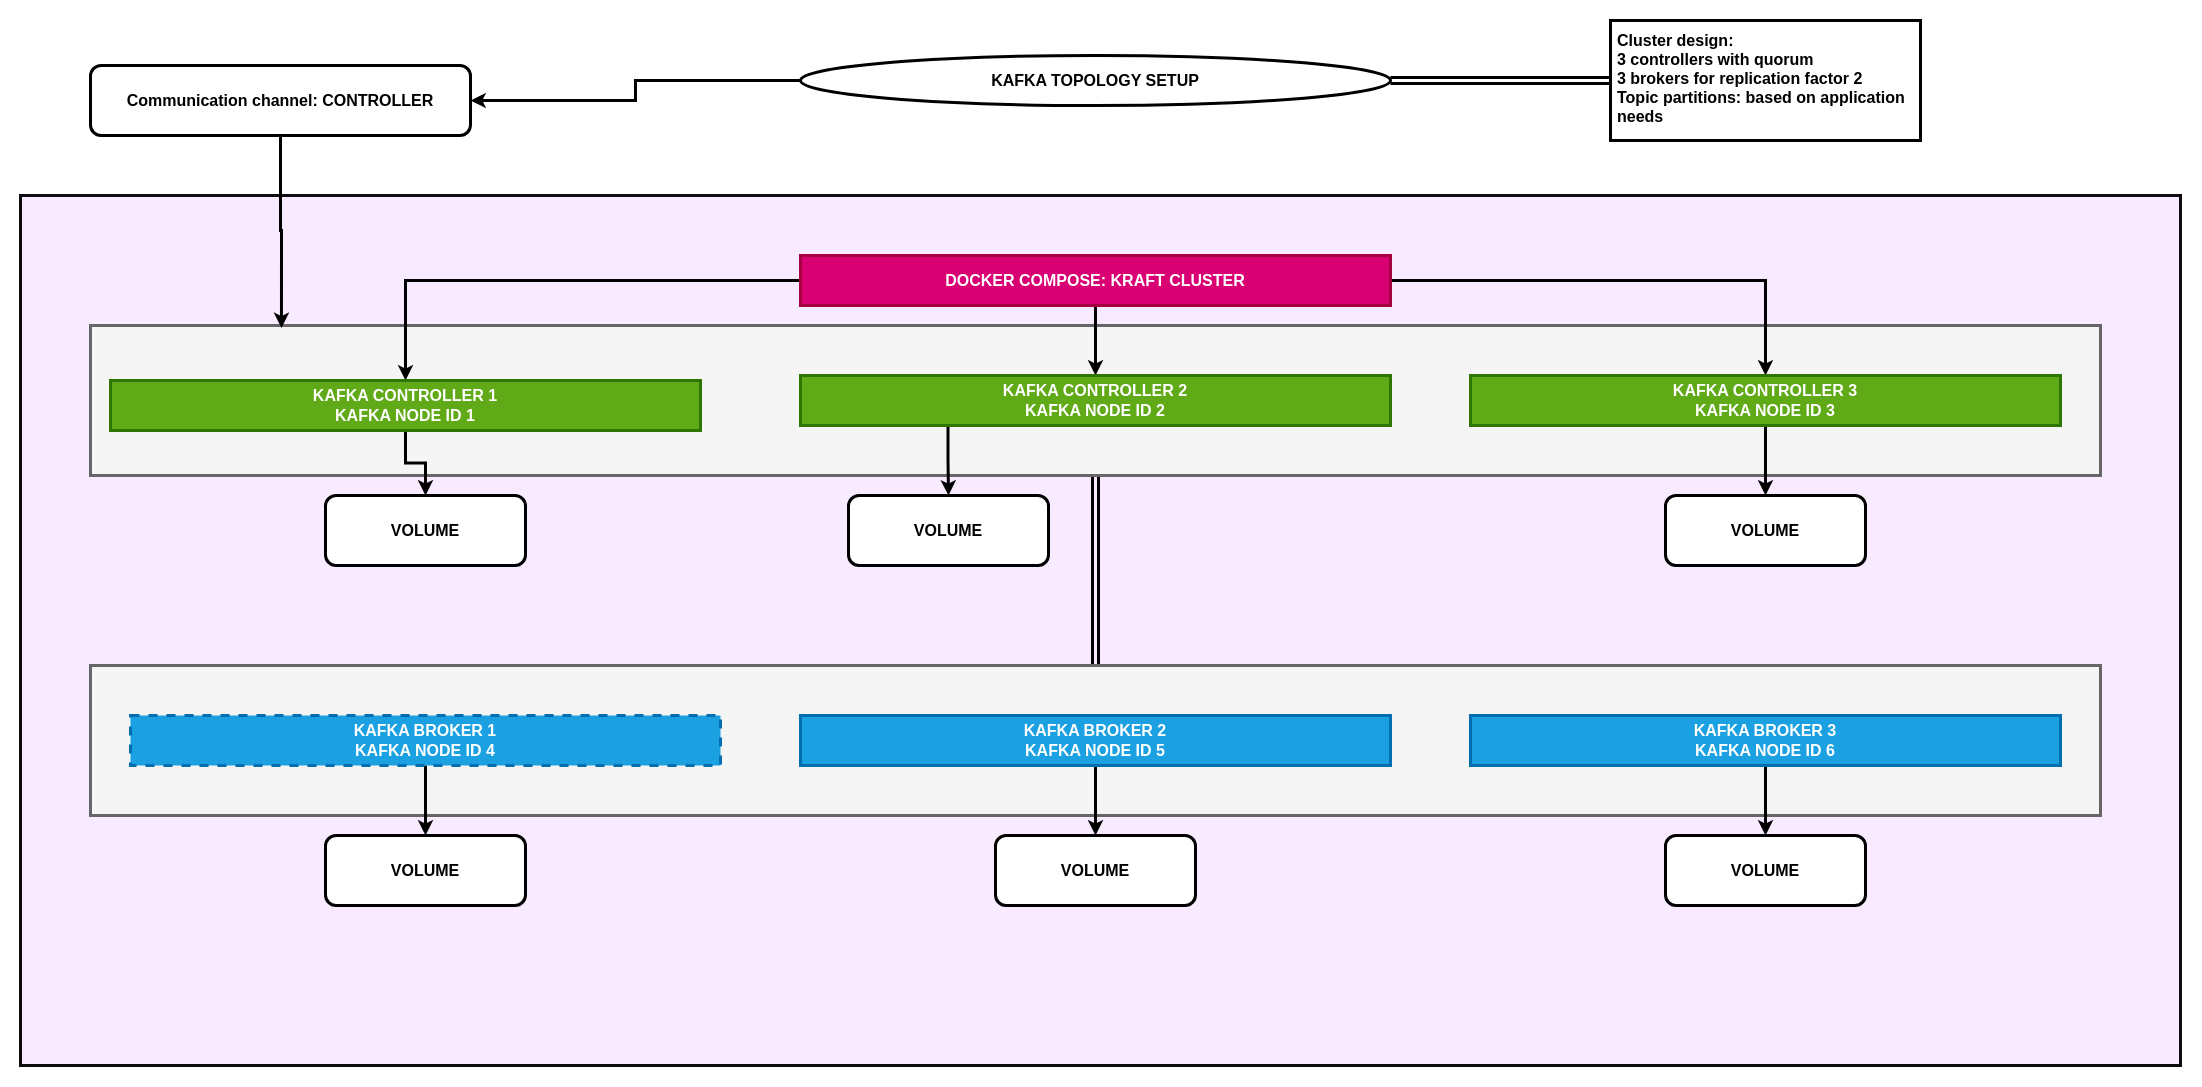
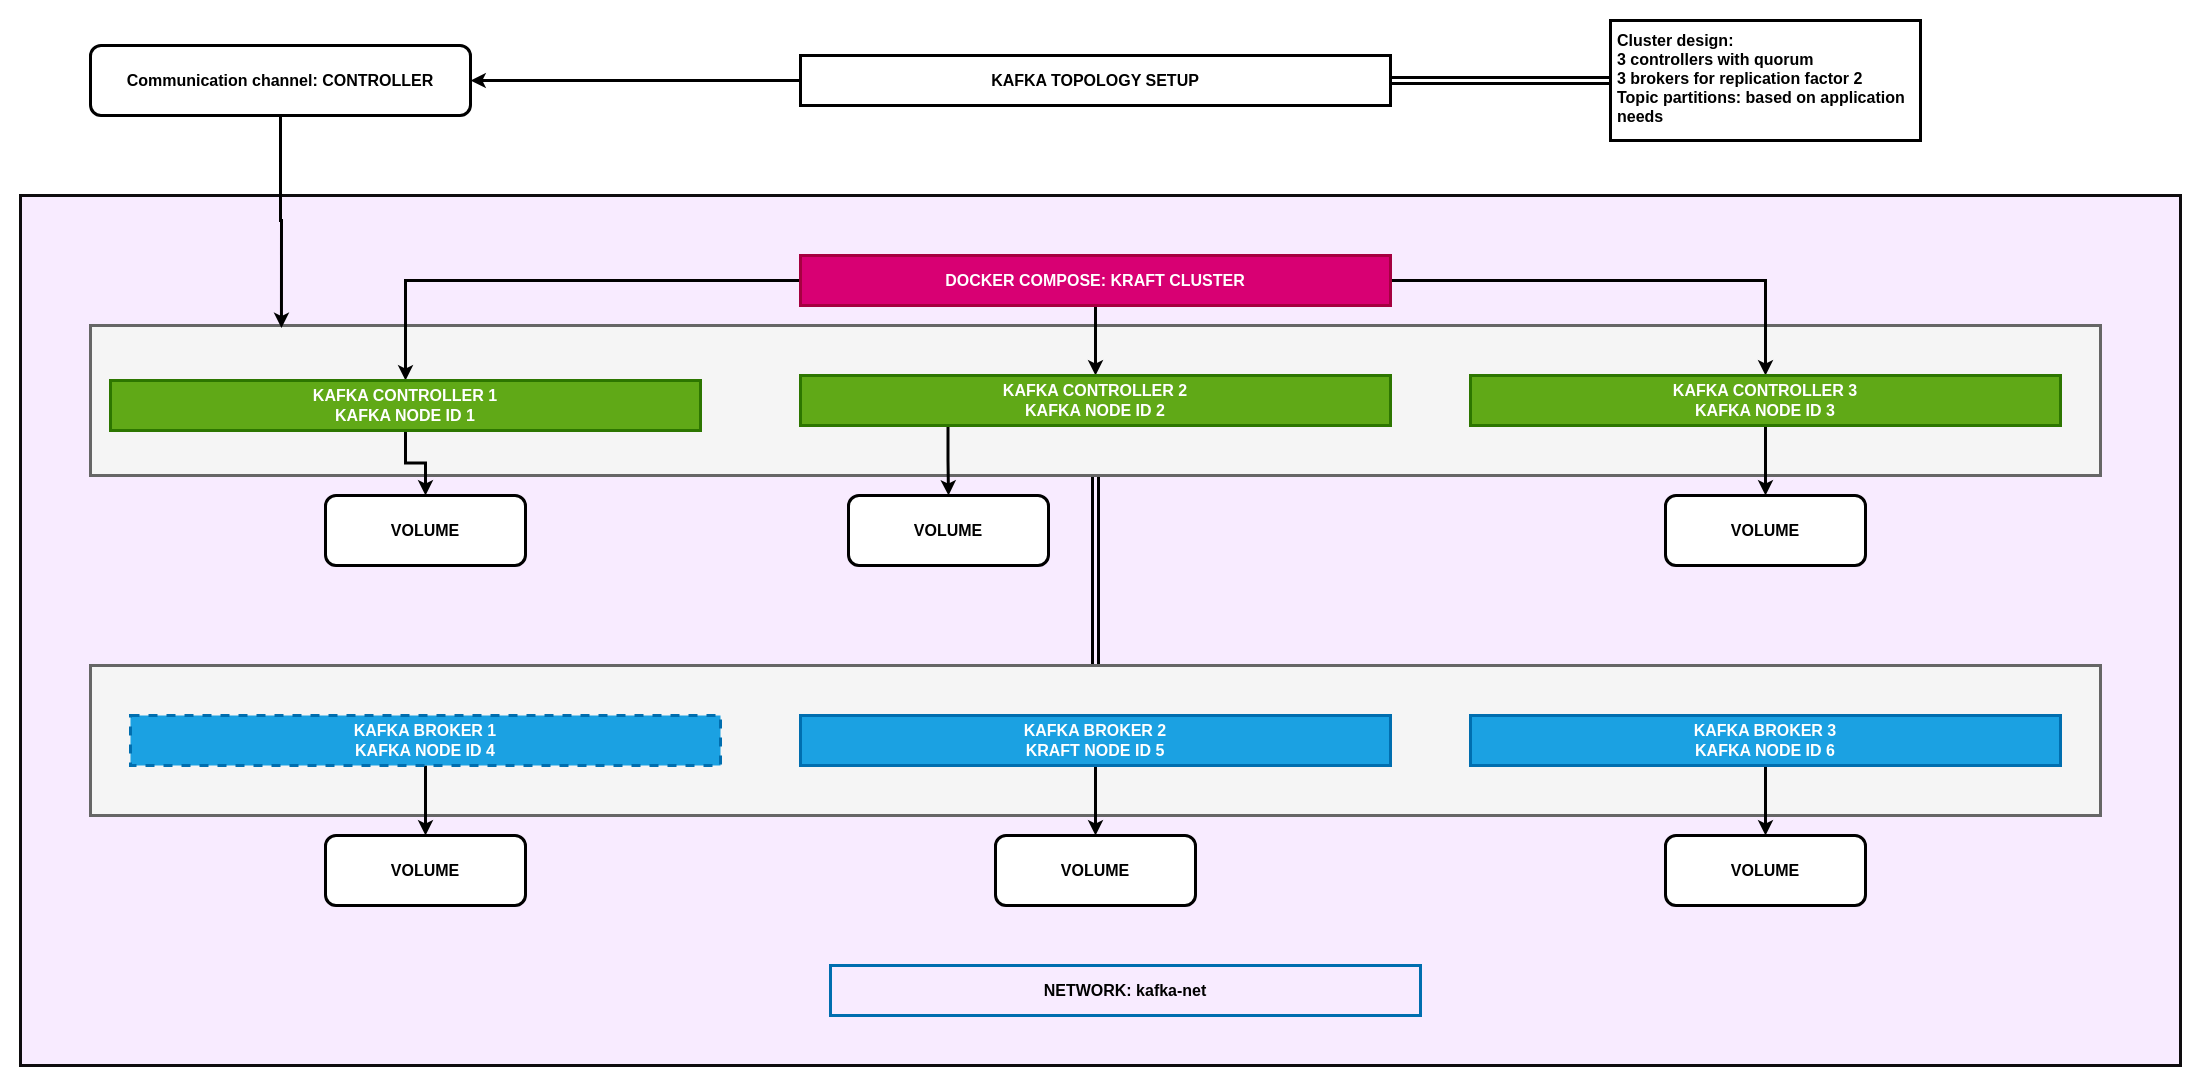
(1096, 81) -> (1096, 81)
(281, 101) -> (281, 81)
(1096, 741) -> (1096, 741)
none -> (1126, 991)
